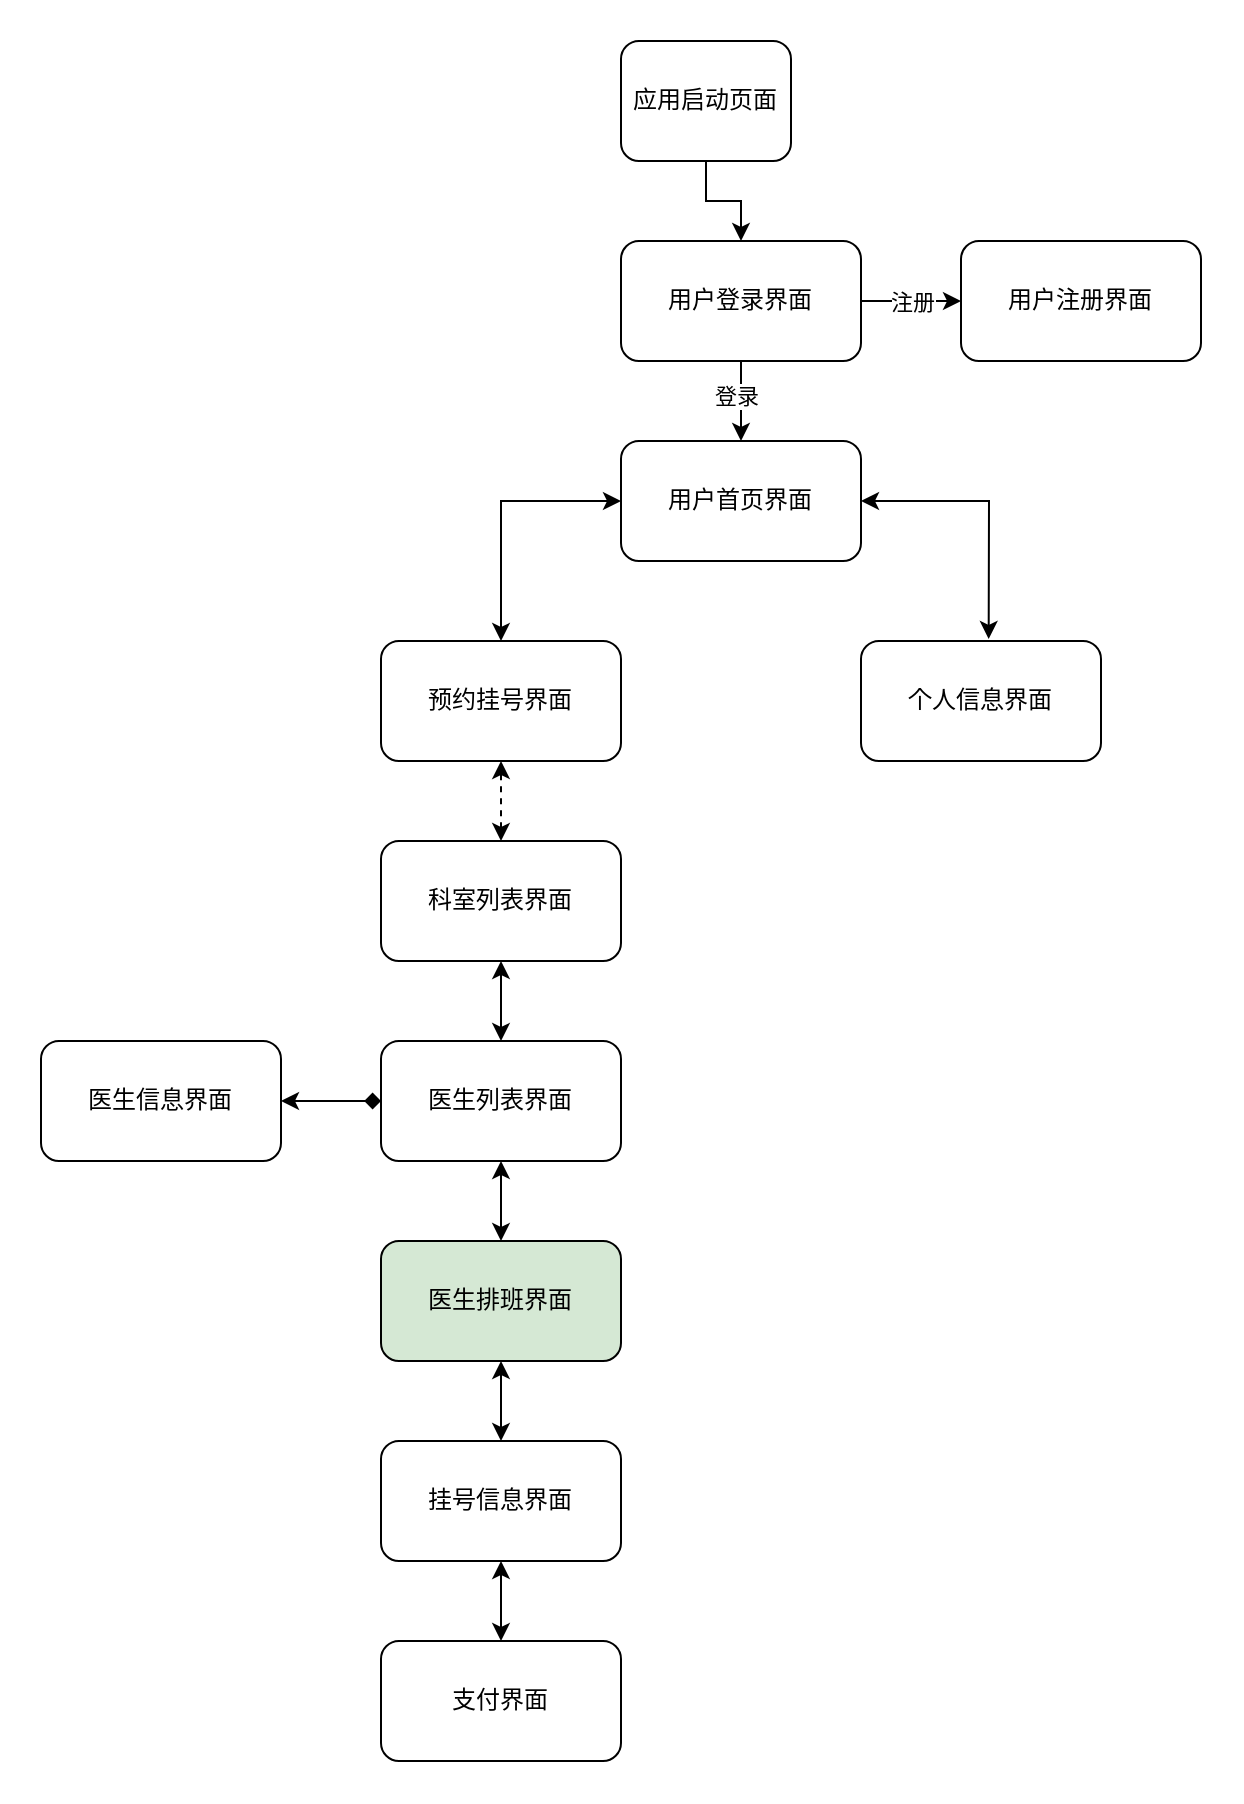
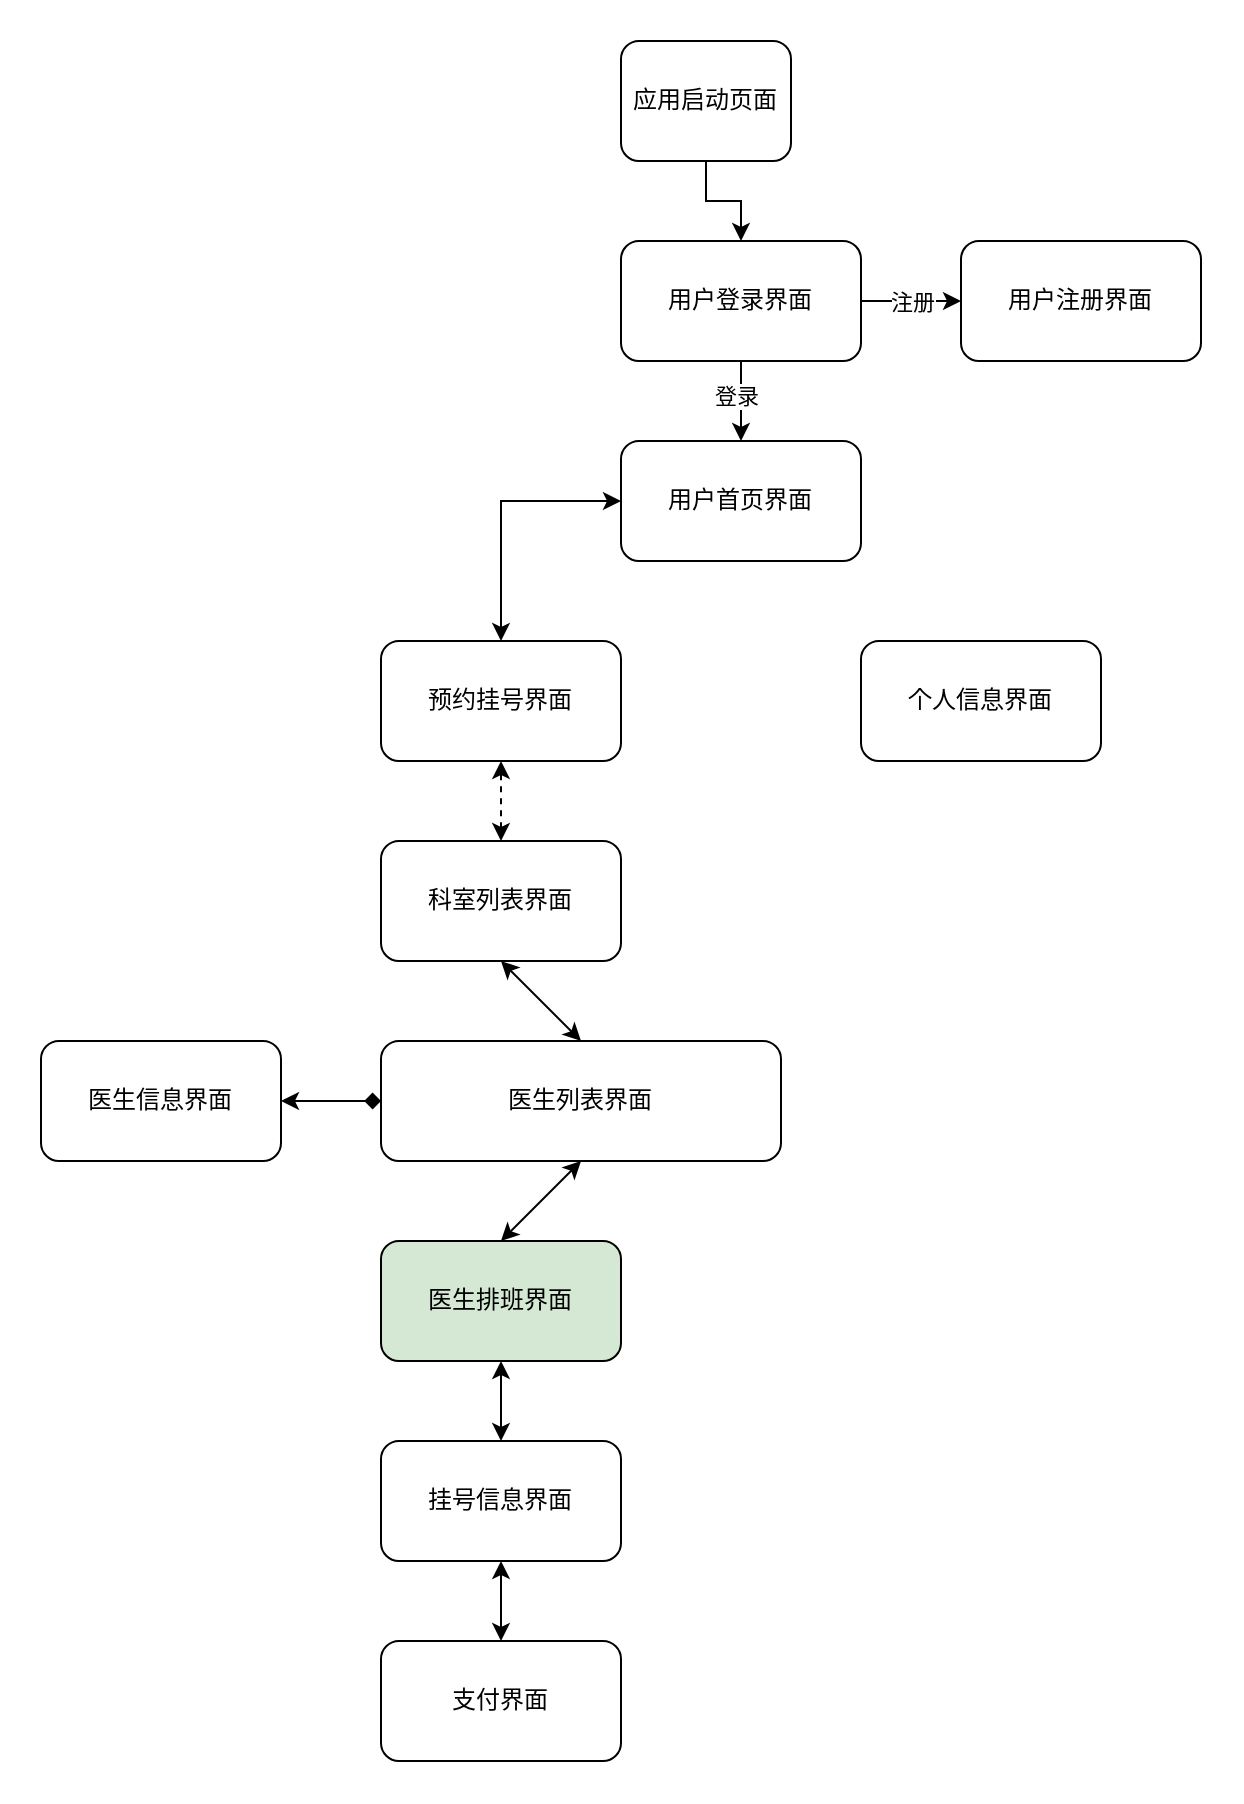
(989, 506) -> none
(501, 1101) -> (581, 1101)
